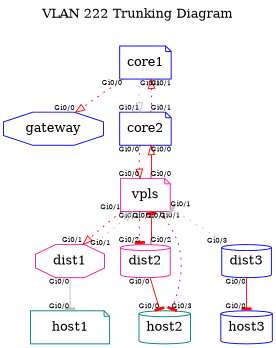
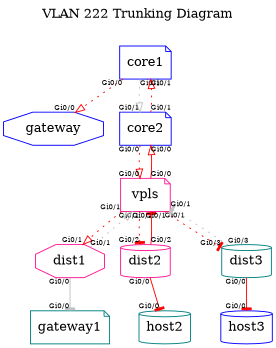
(181, 257) -> (191, 229)
(247, 261) -> (247, 261)
(70, 327) -> (70, 327)
